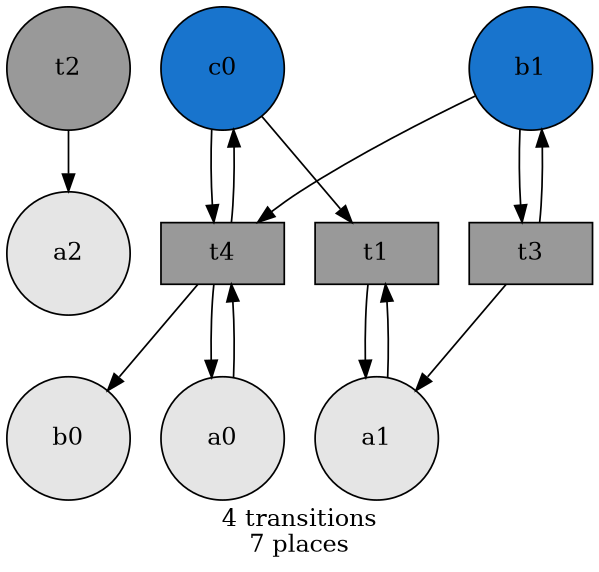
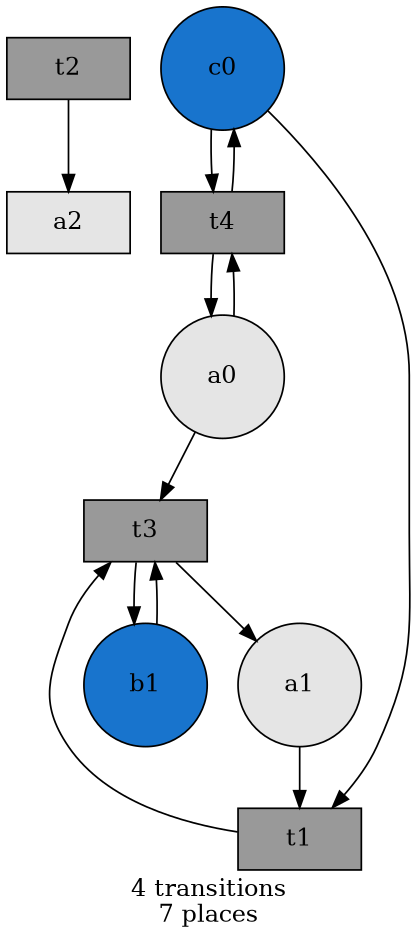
(68, 68) -> (68, 68)
(371, 150) -> none
(68, 253) -> (68, 223)
(366, 322) -> (71, 749)
(68, 438) -> none
none -> (182, 458)
